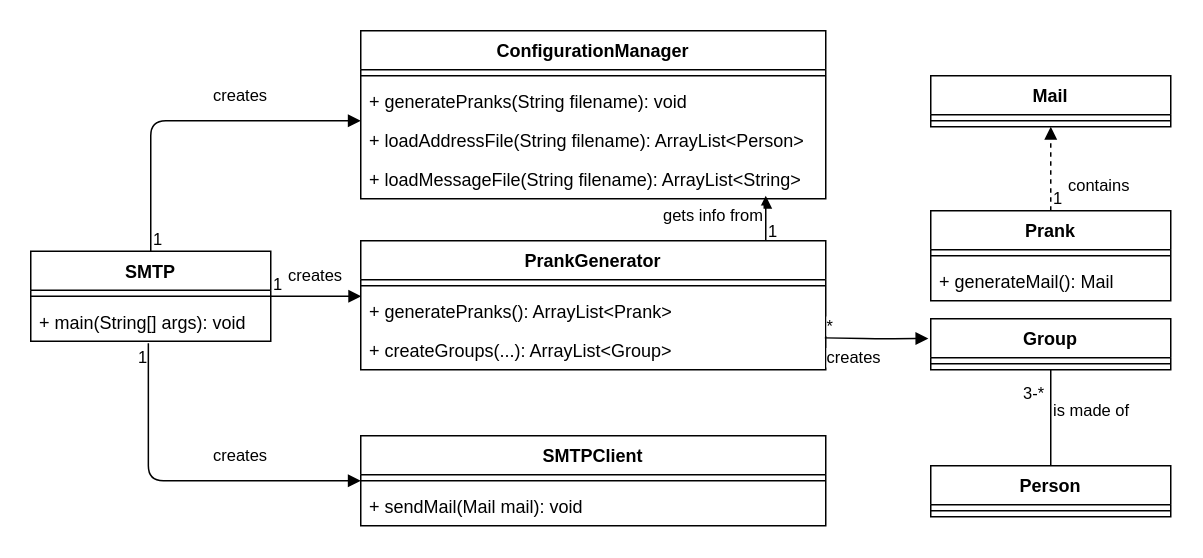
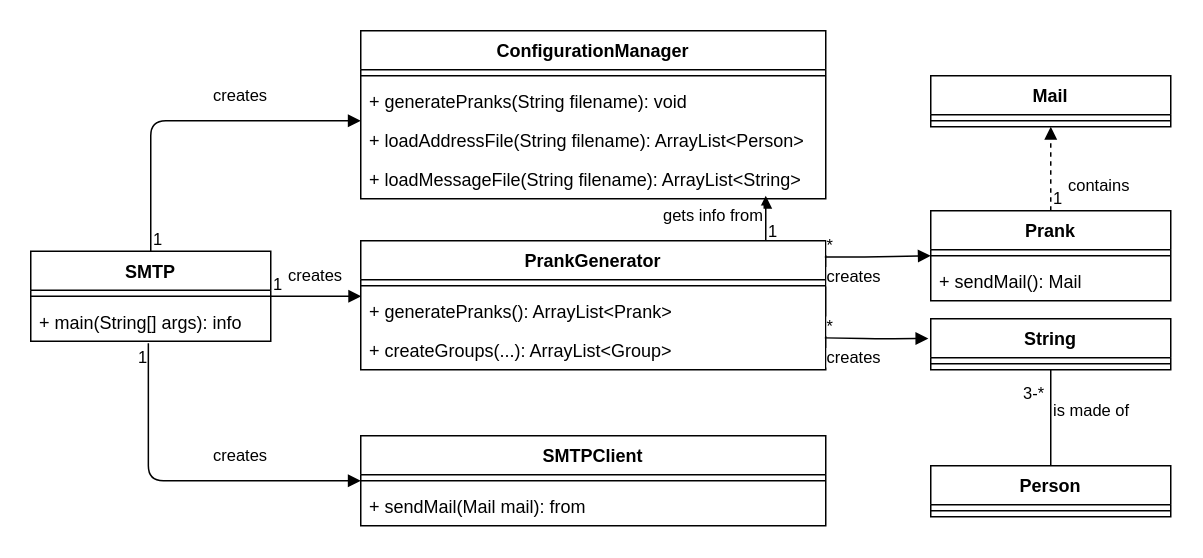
none -> (871, 257)
(1034, 282) -> (1013, 282)
(159, 323) -> (159, 323)
(1050, 339) -> (1050, 339)
(479, 507) -> (482, 507)
